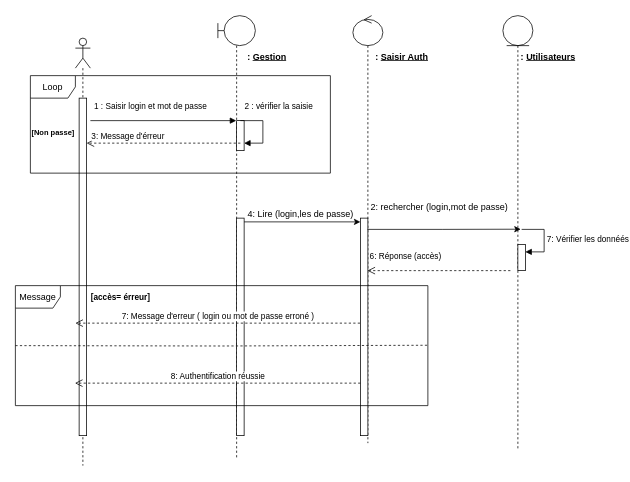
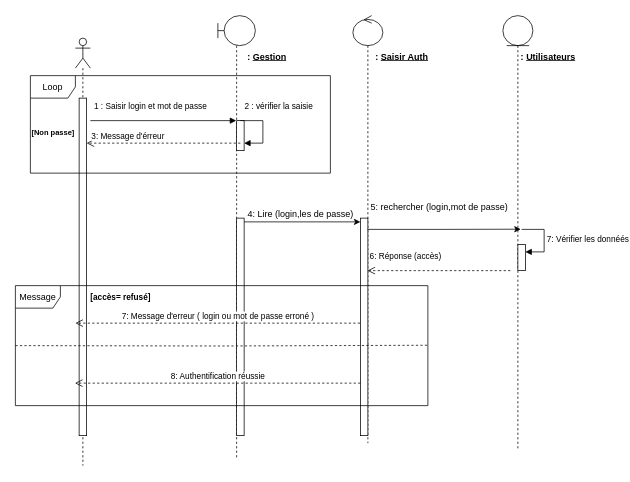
(440, 207) -> (440, 207)
(121, 297) -> (121, 297)
